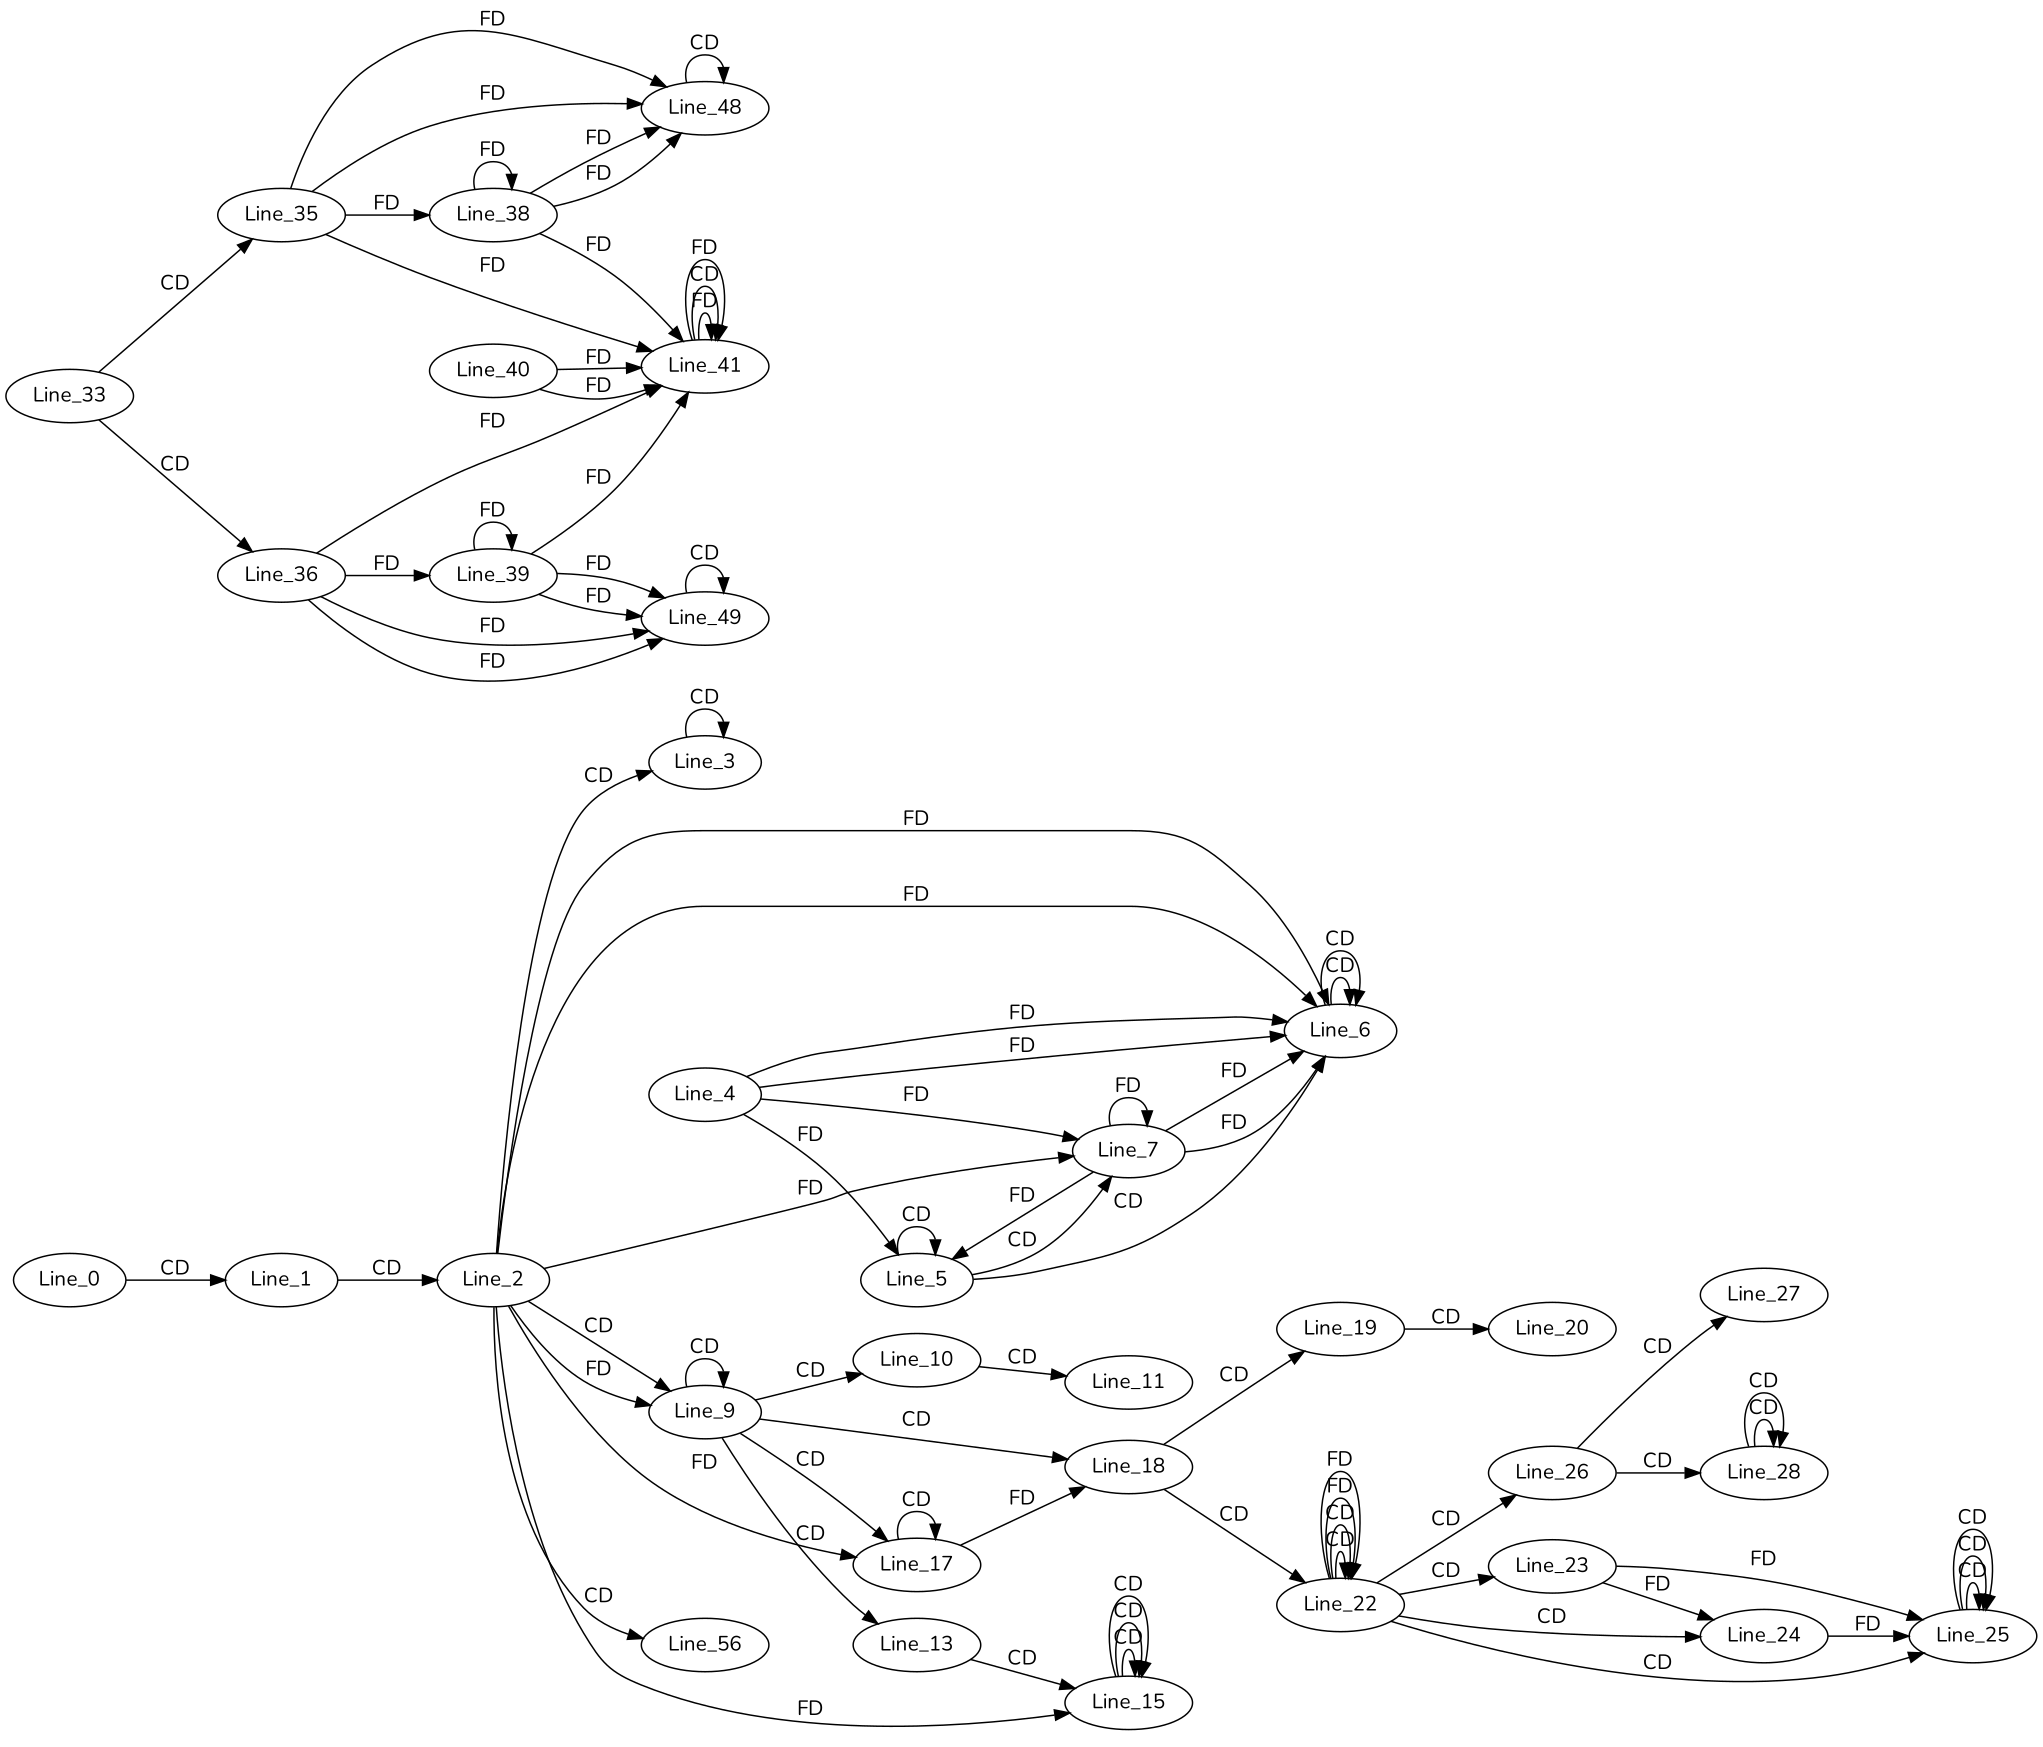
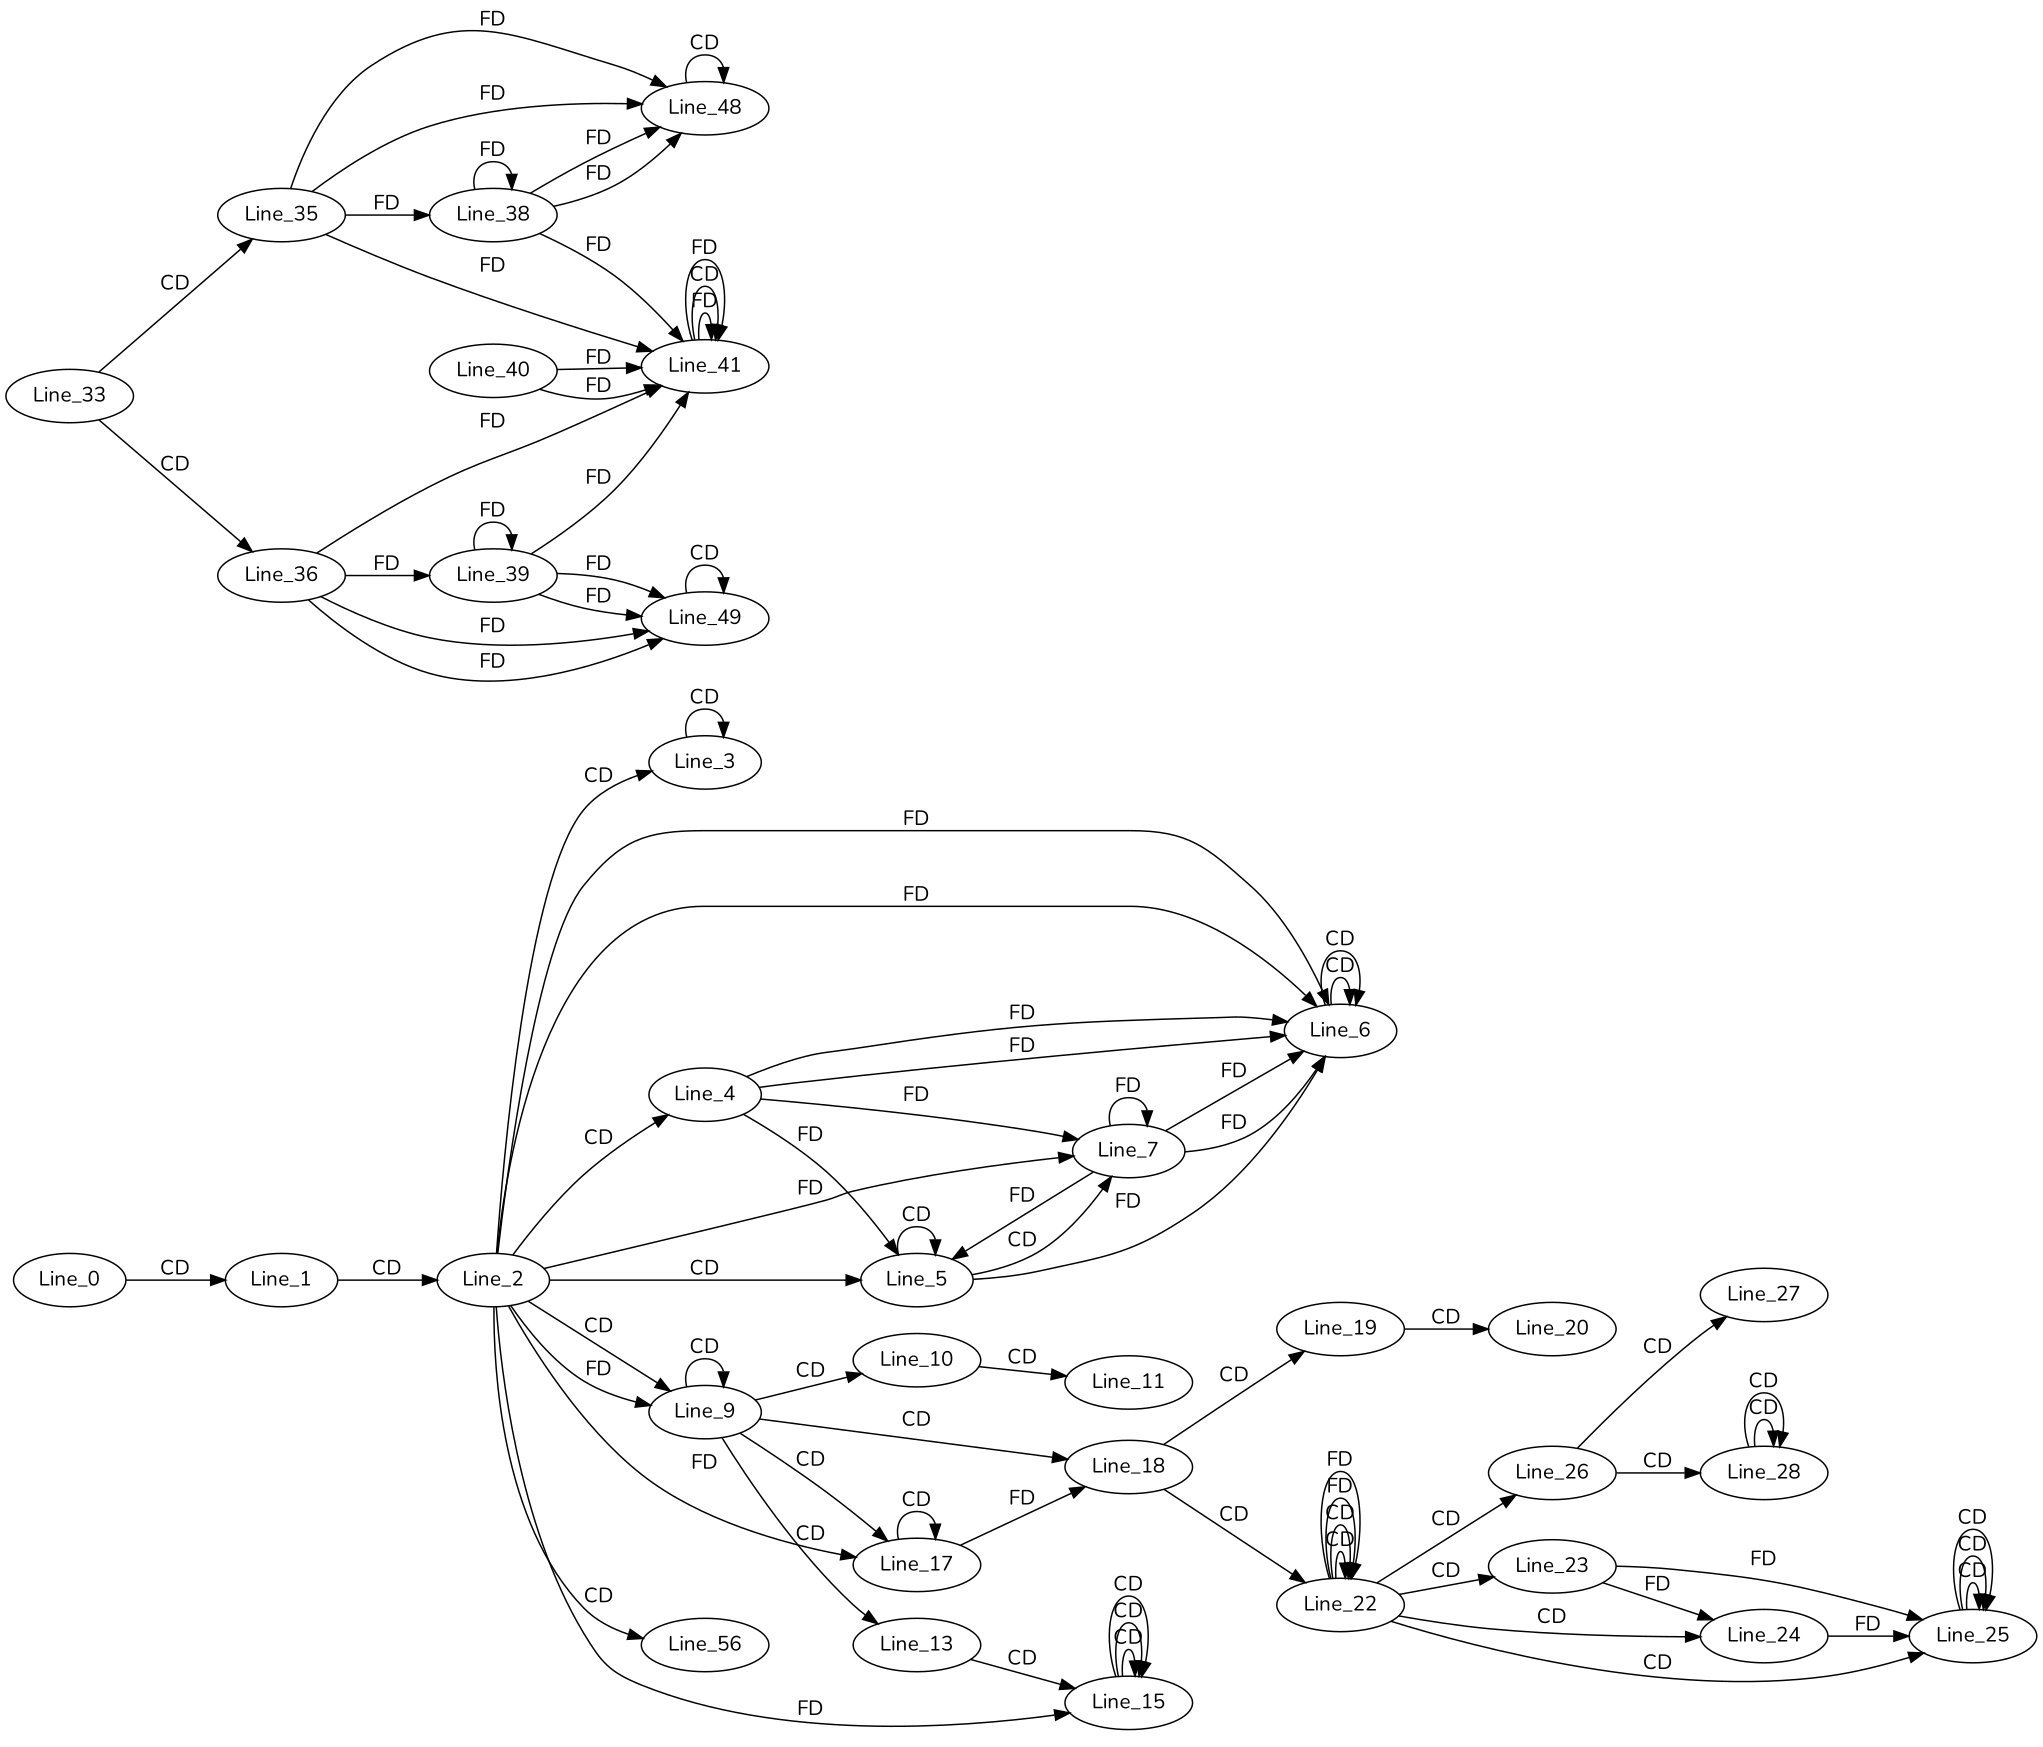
none -> (577, 1181)
(1129, 1202) -> (1129, 1202)
none -> (698, 1280)
